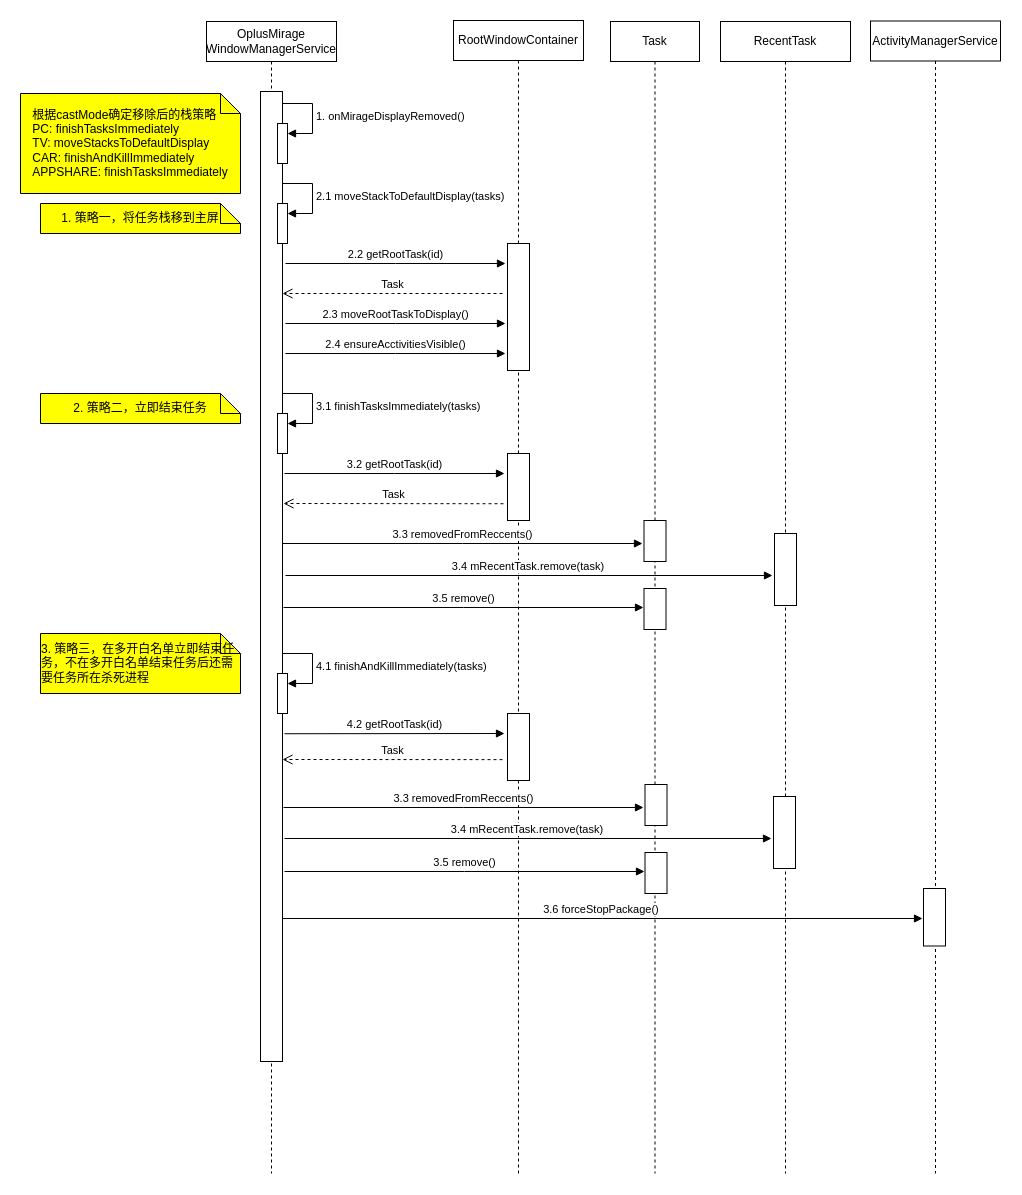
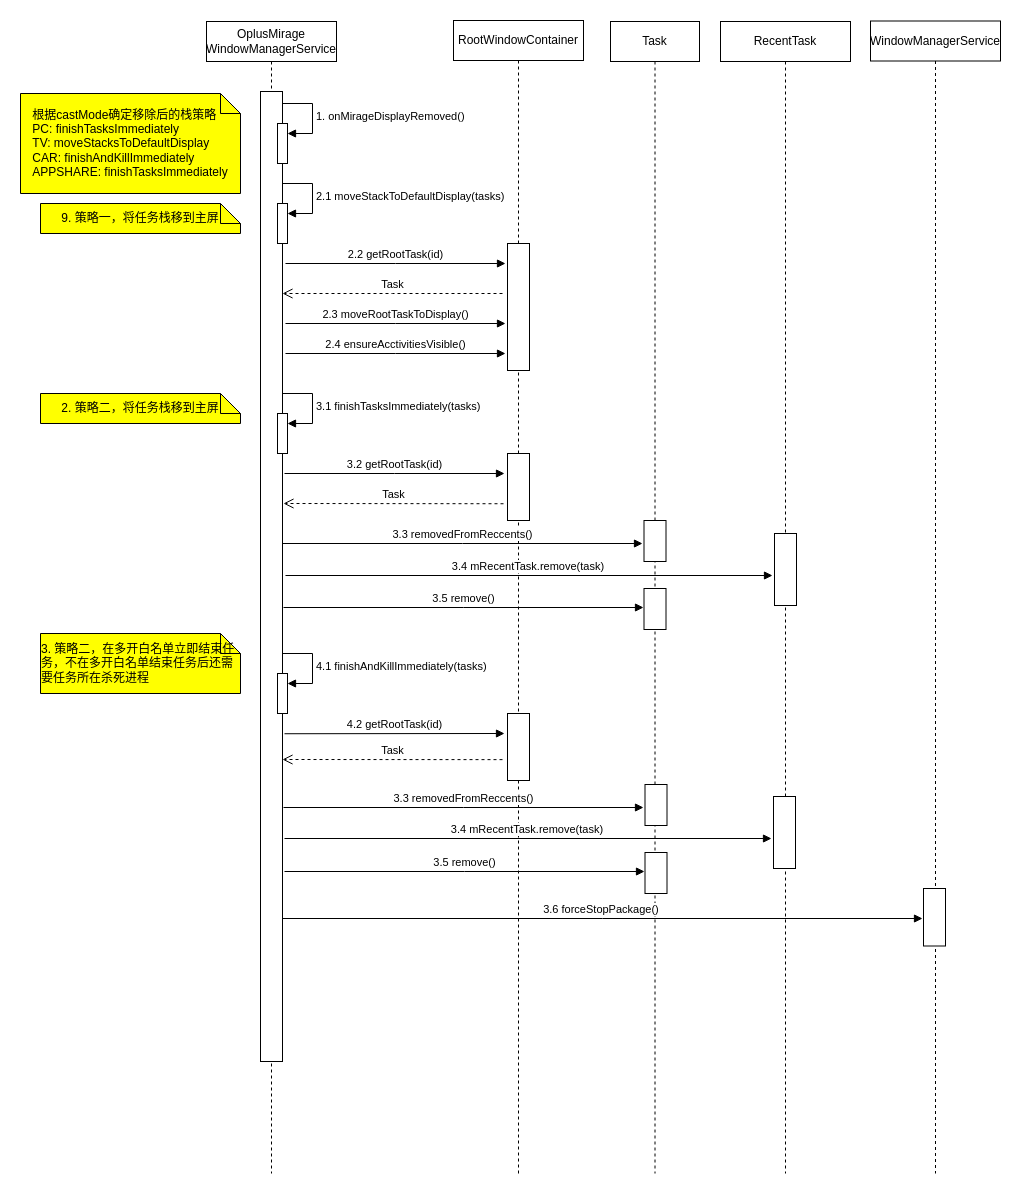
(936, 42) -> (936, 42)
(141, 219) -> (141, 219)
(141, 409) -> (141, 409)
(141, 664) -> (141, 664)
